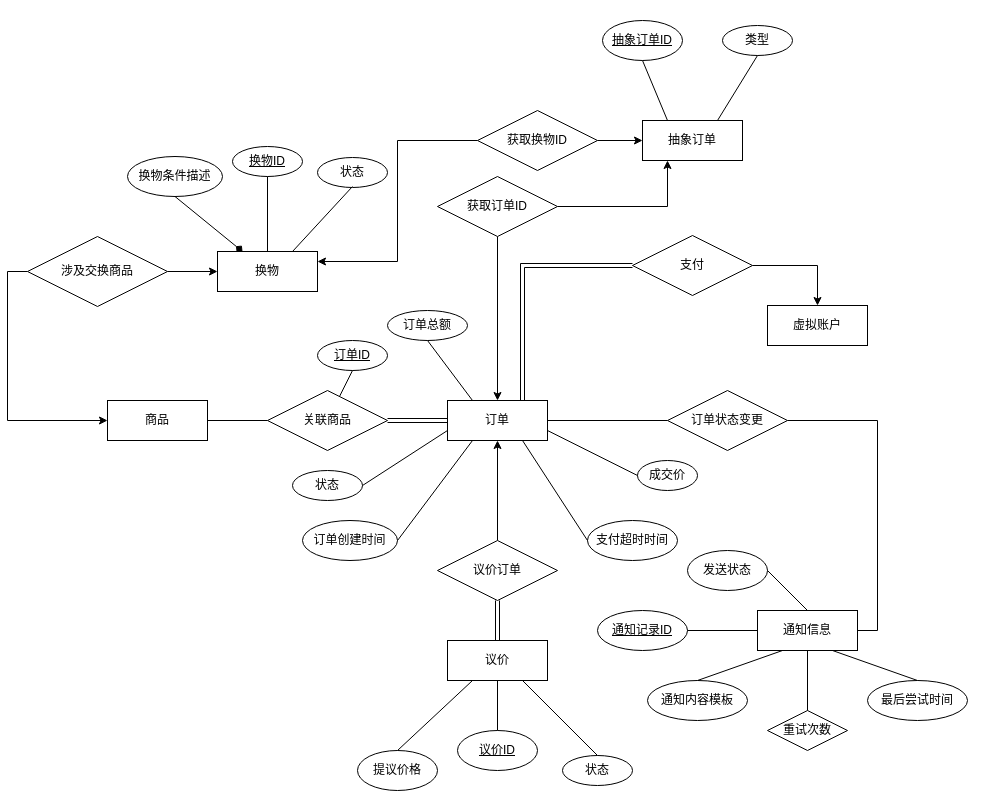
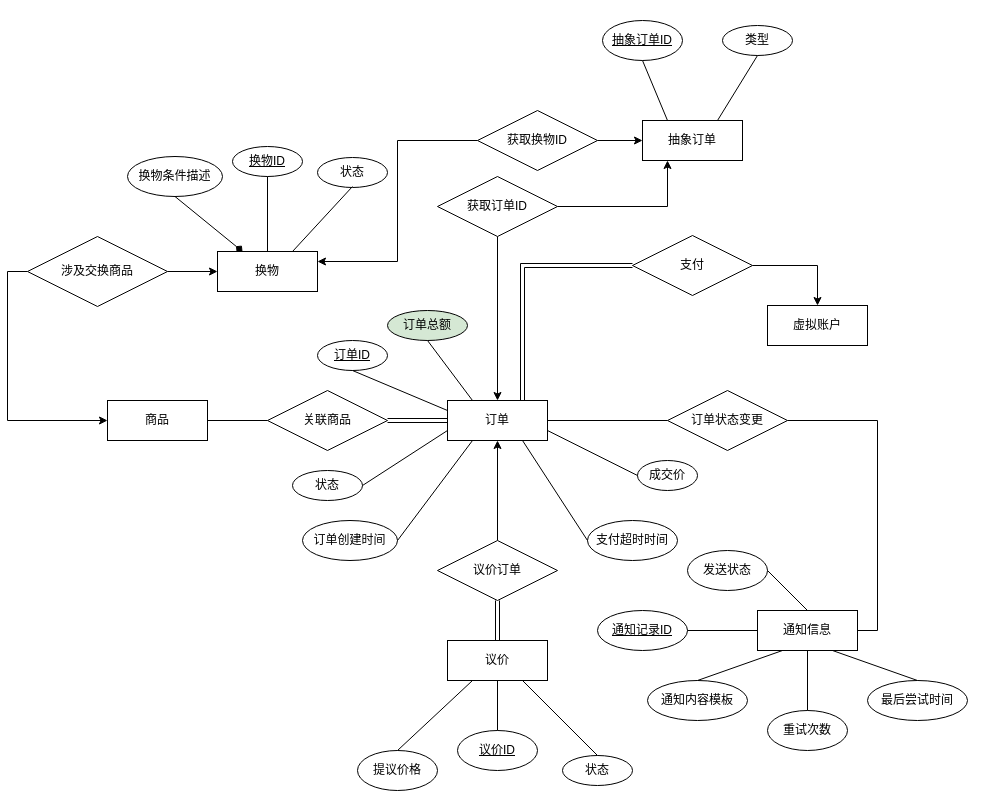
(428, 326) -> (428, 326)
(346, 383) -> (400, 390)
(808, 731) -> (808, 731)
